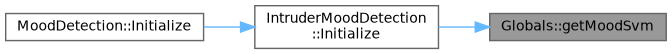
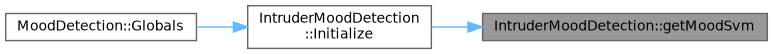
(105, 27) -> (101, 27)
(578, 27) -> (625, 27)
